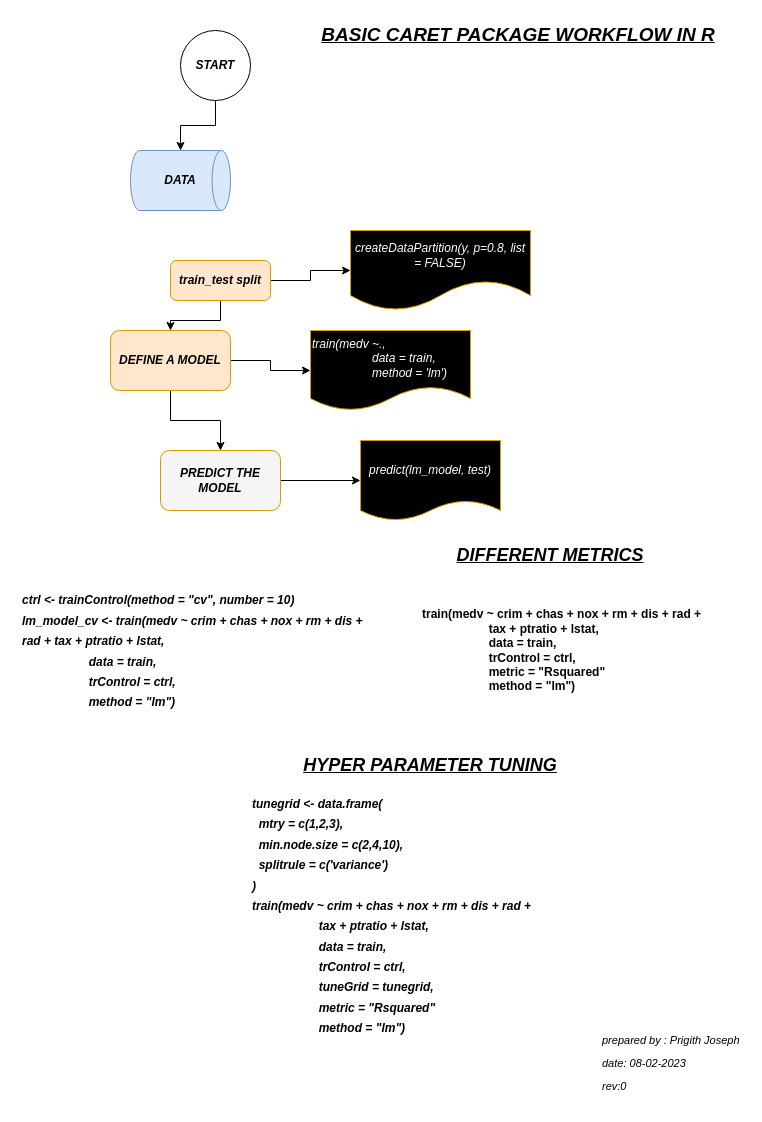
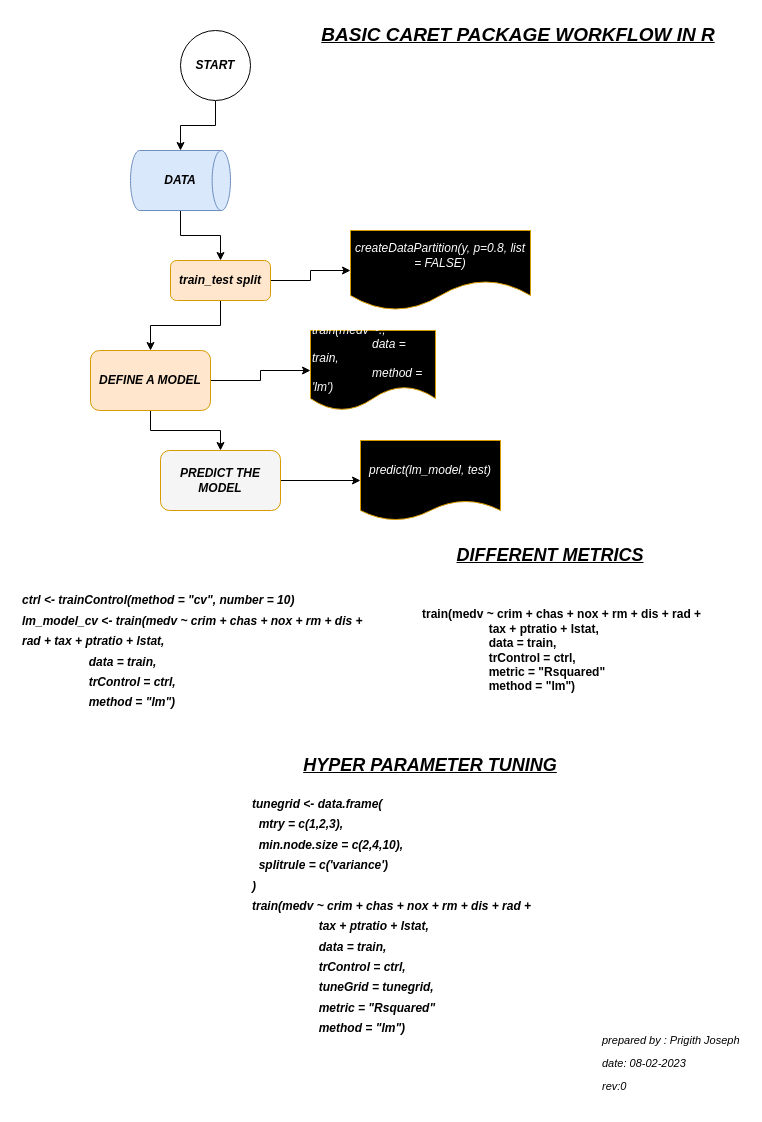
none -> (197, 236)
(171, 361) -> (151, 381)
(391, 371) -> (373, 371)
